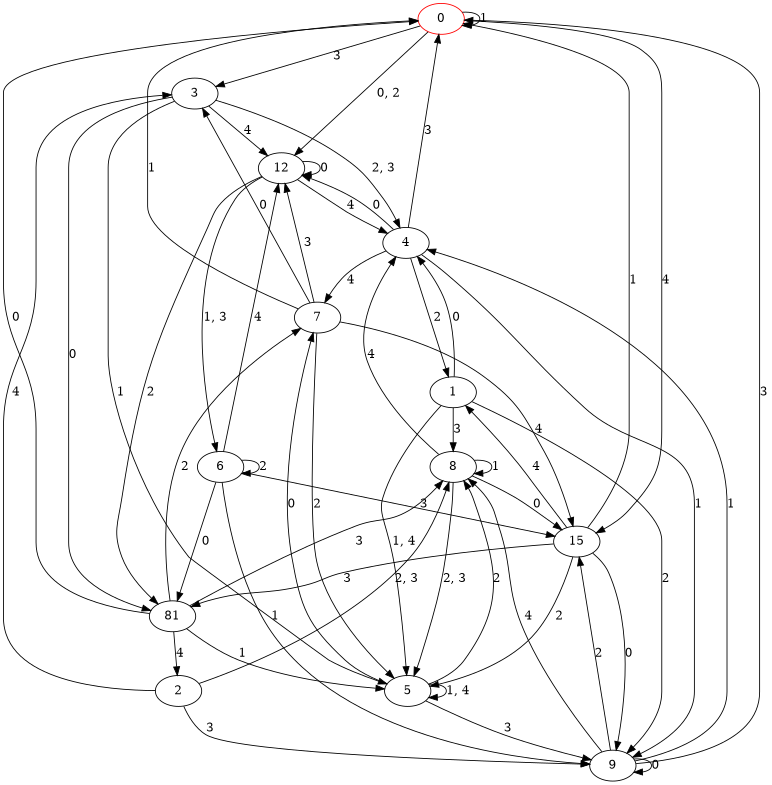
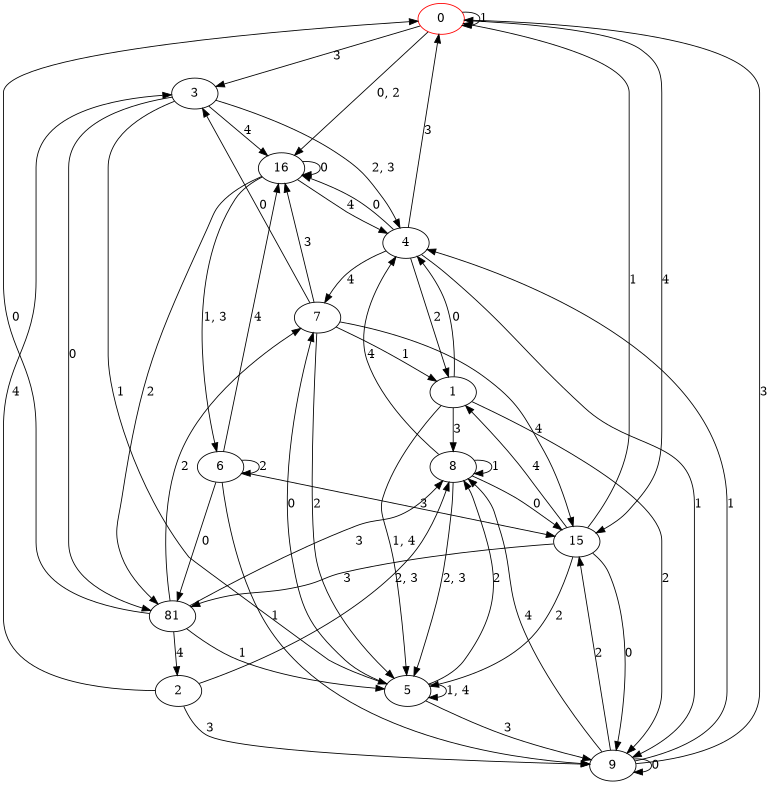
(150, 88) -> (383, 351)
(282, 168) -> (282, 168)
